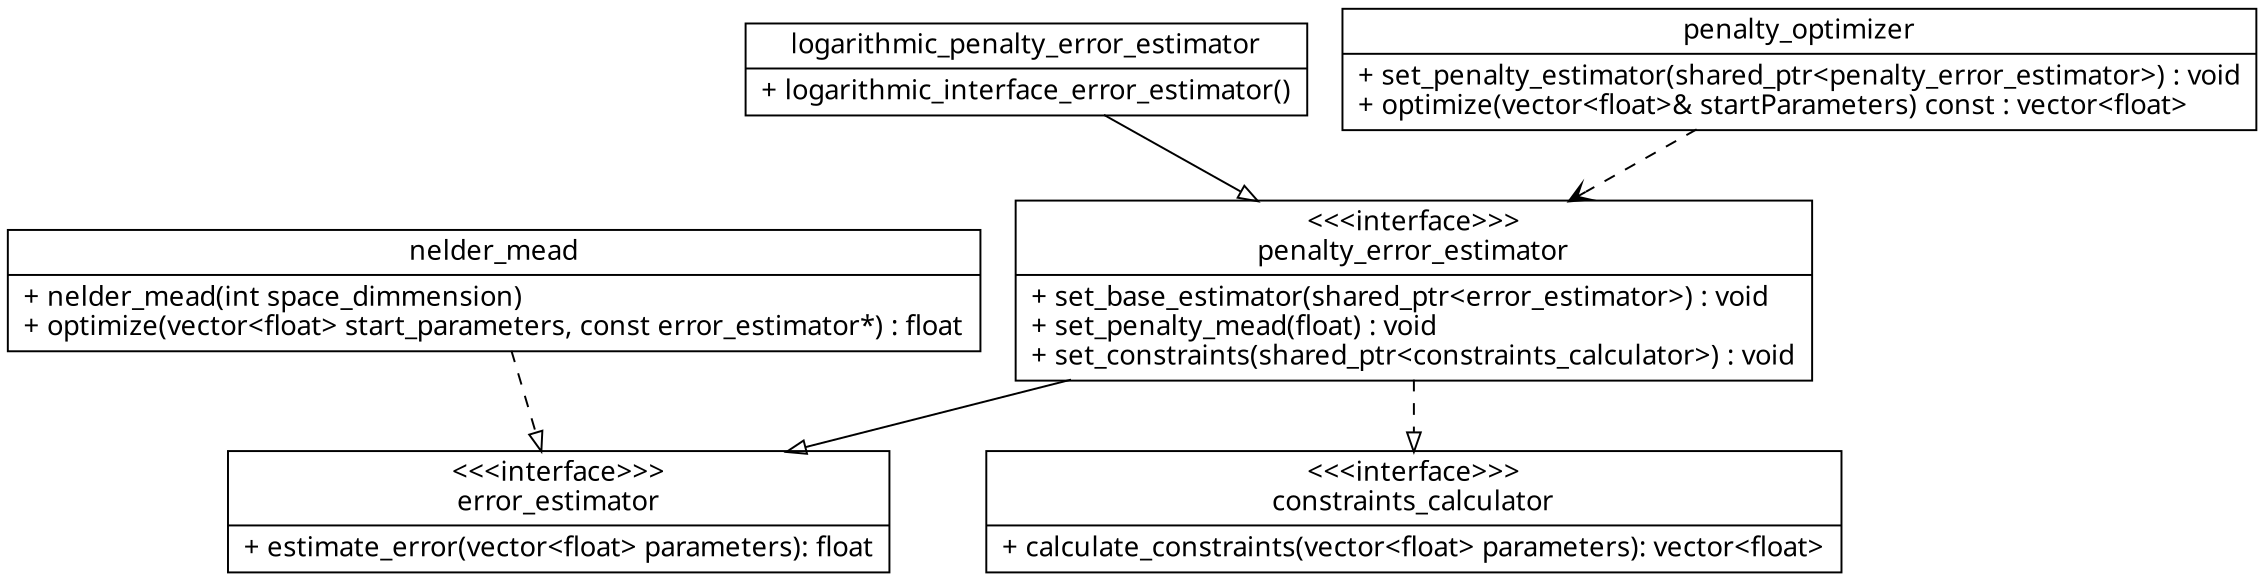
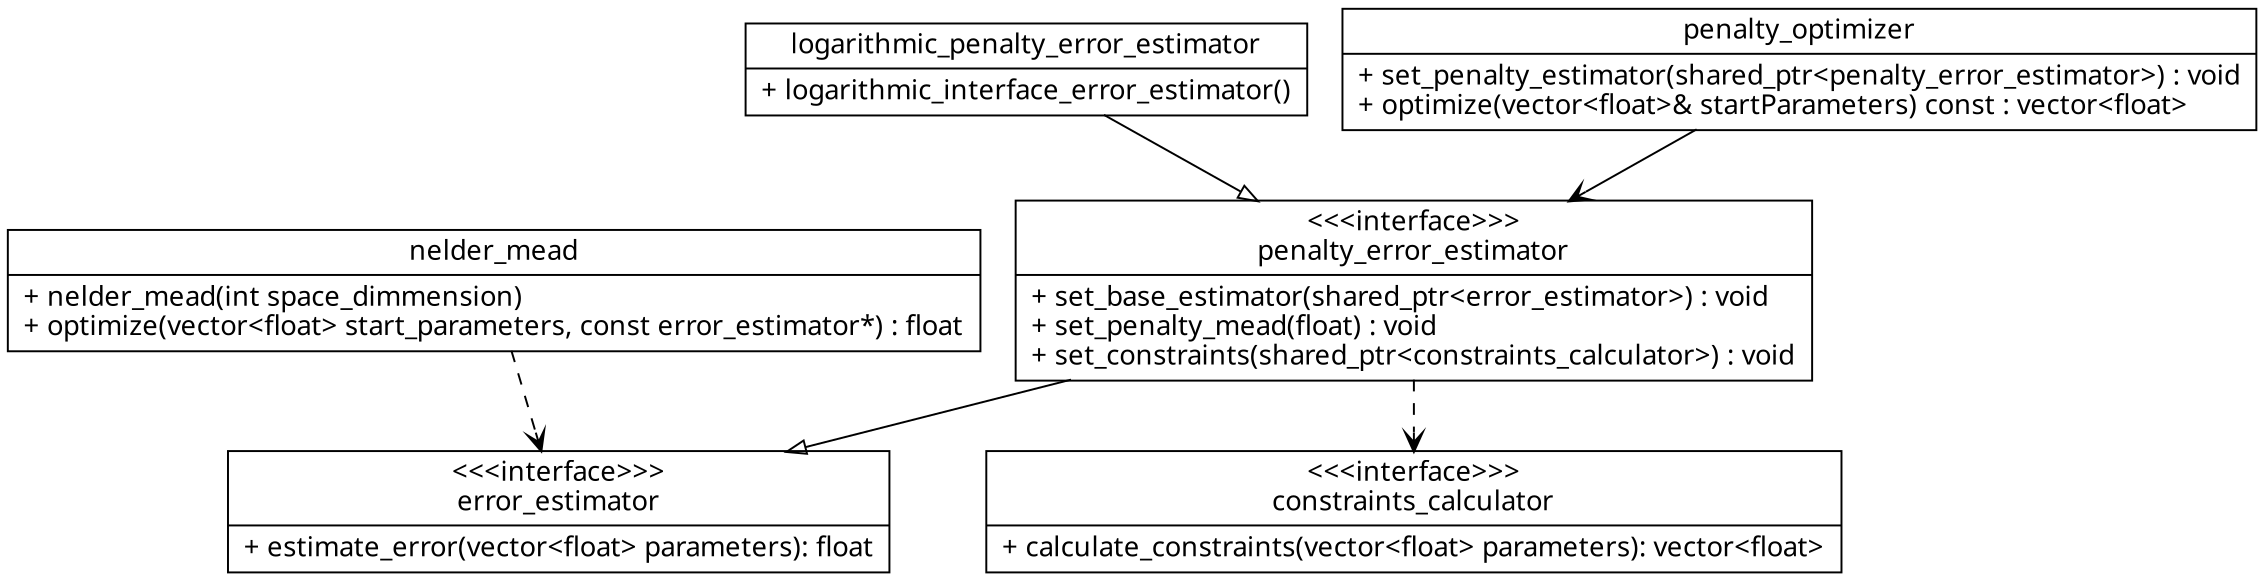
(1641, 161) -> (1641, 161)
(524, 392) -> (524, 392)
(1414, 406) -> (1414, 406)
